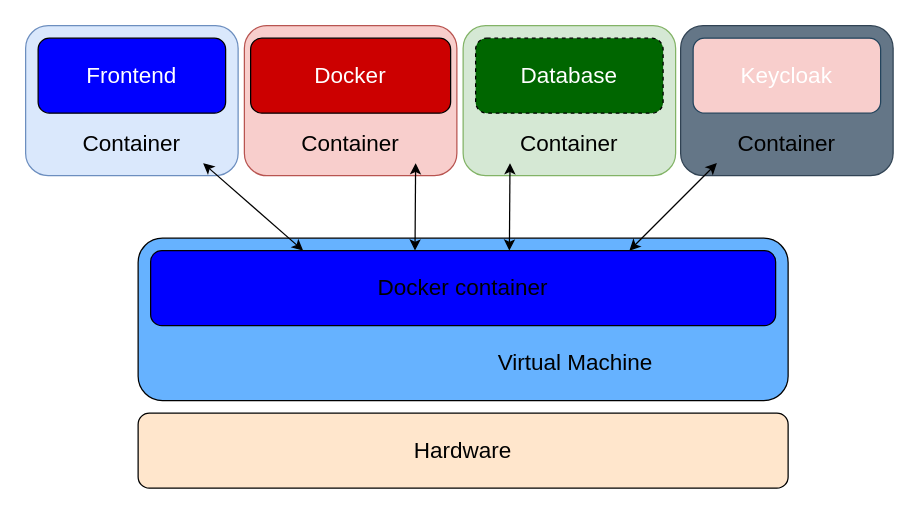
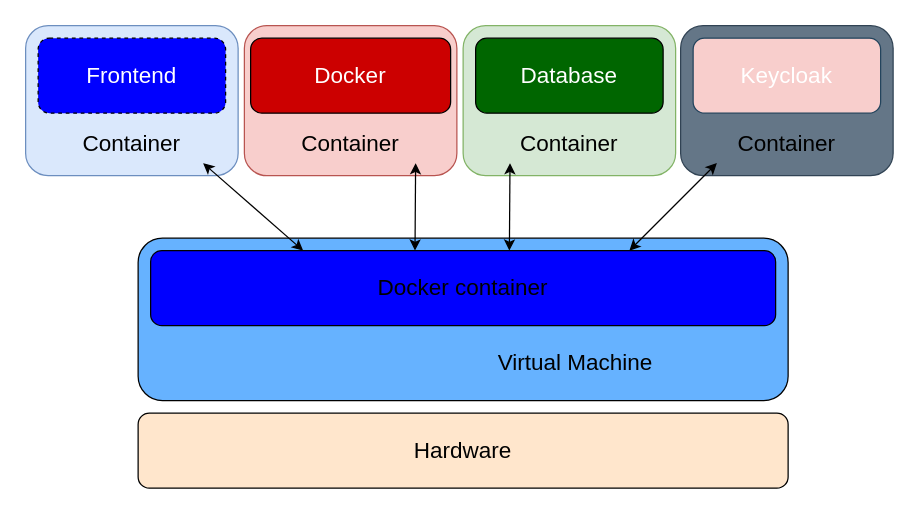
(132, 76) -> (132, 76)
(569, 76) -> (569, 76)
